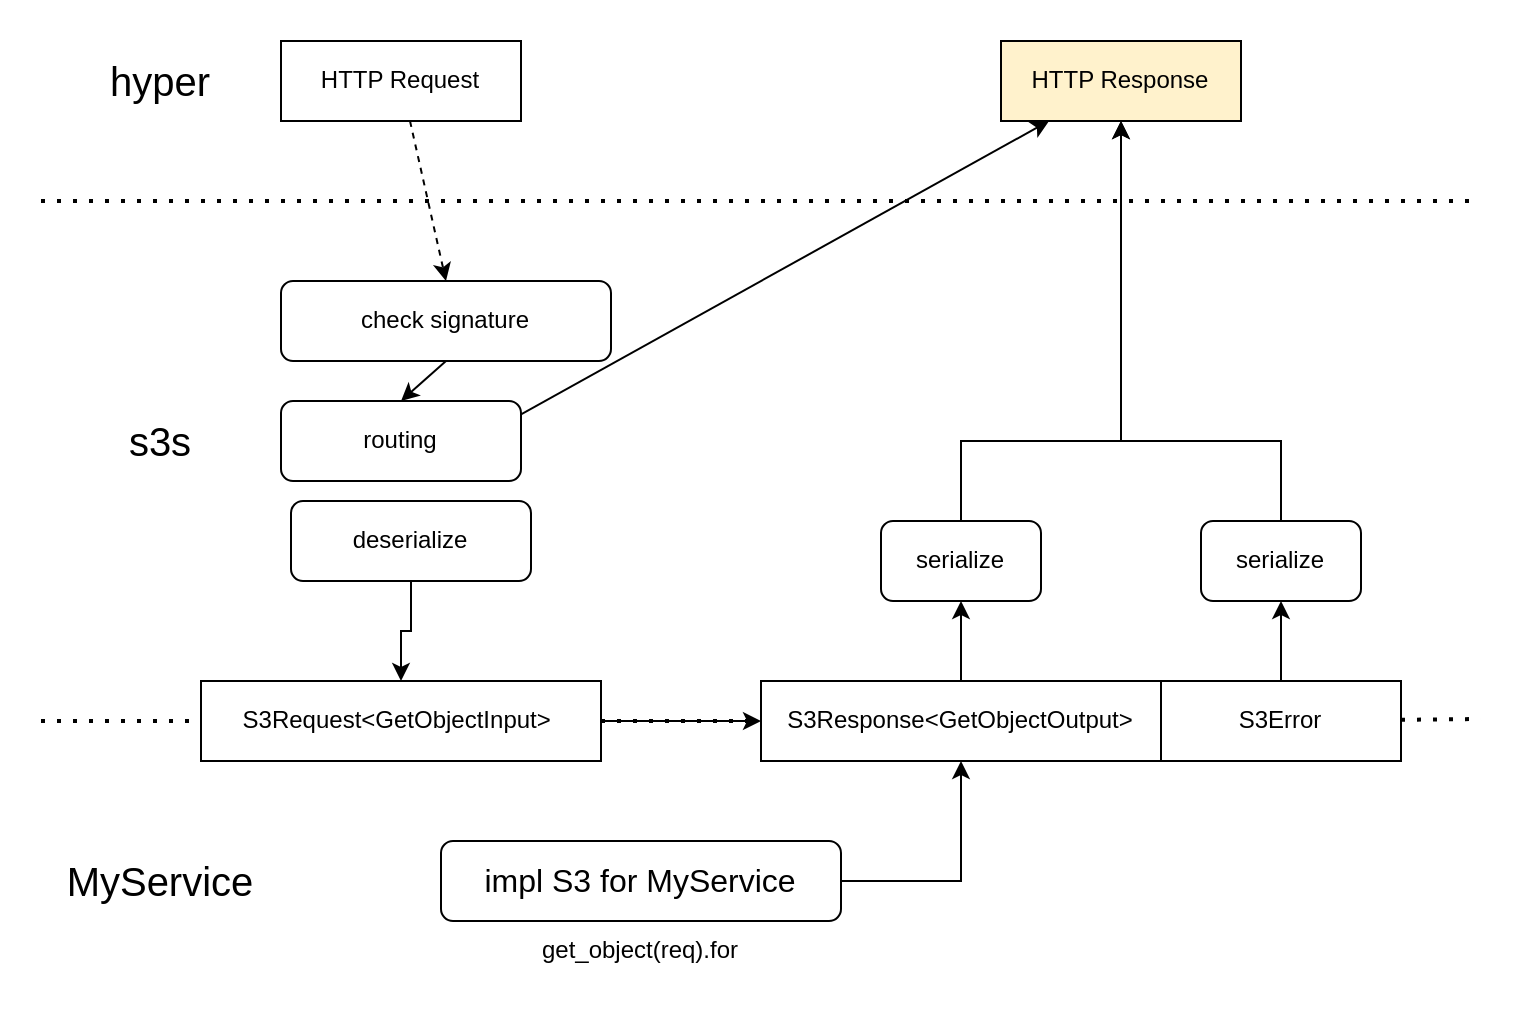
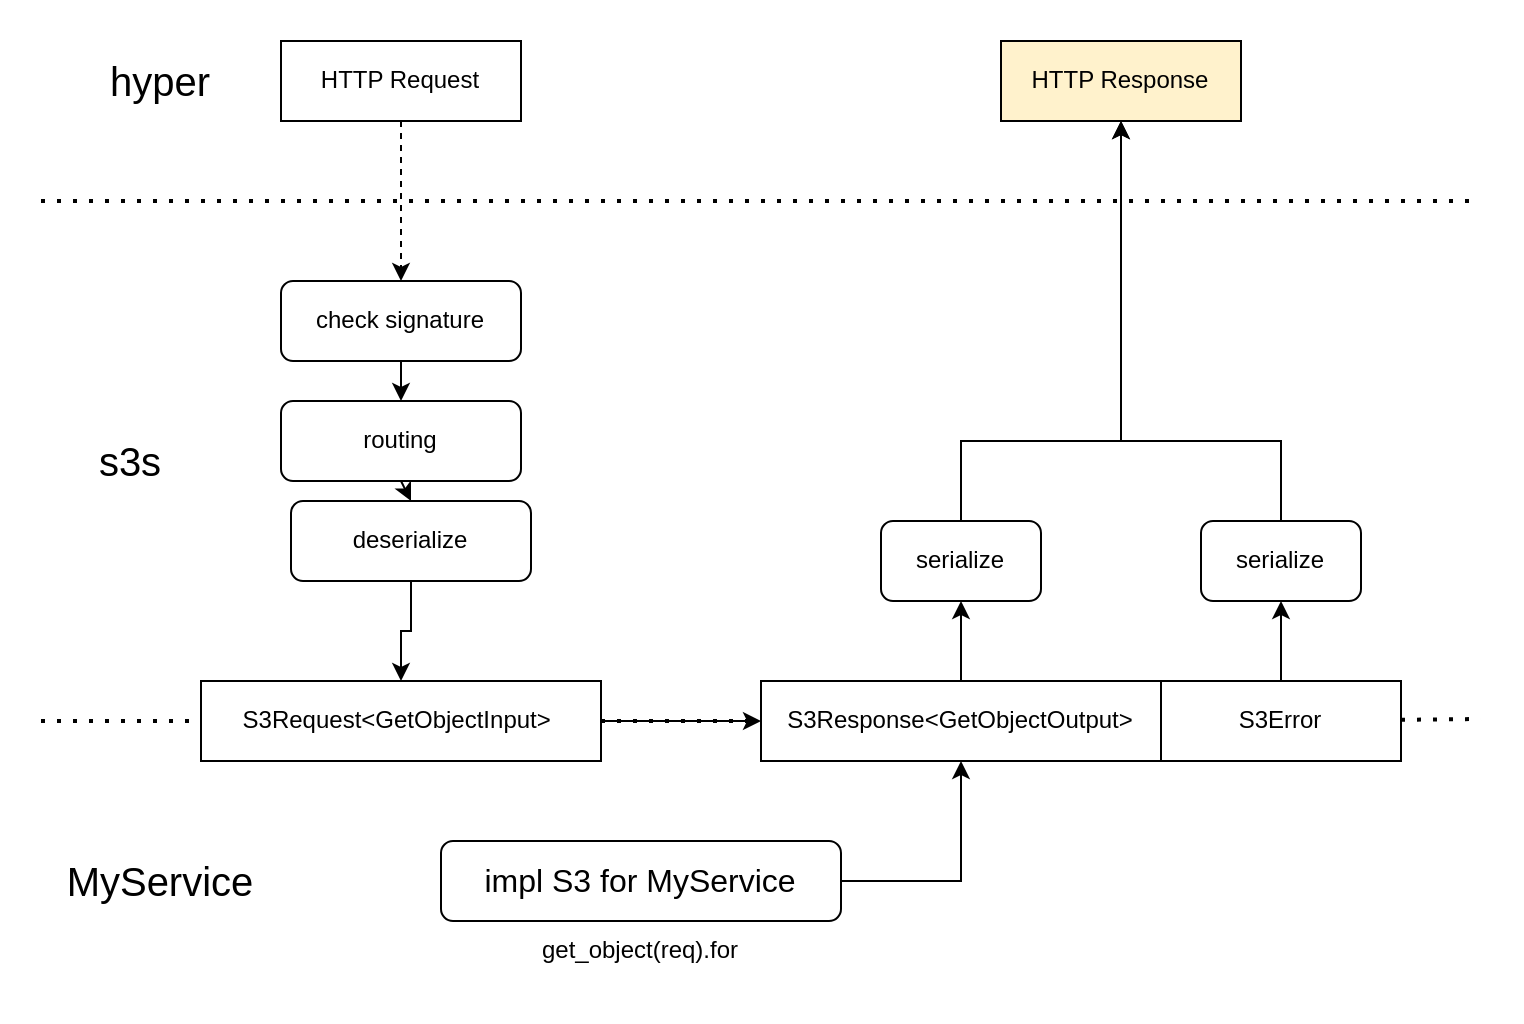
(709, 310) -> (403, 485)
(446, 321) -> (401, 321)
(161, 441) -> (131, 461)
